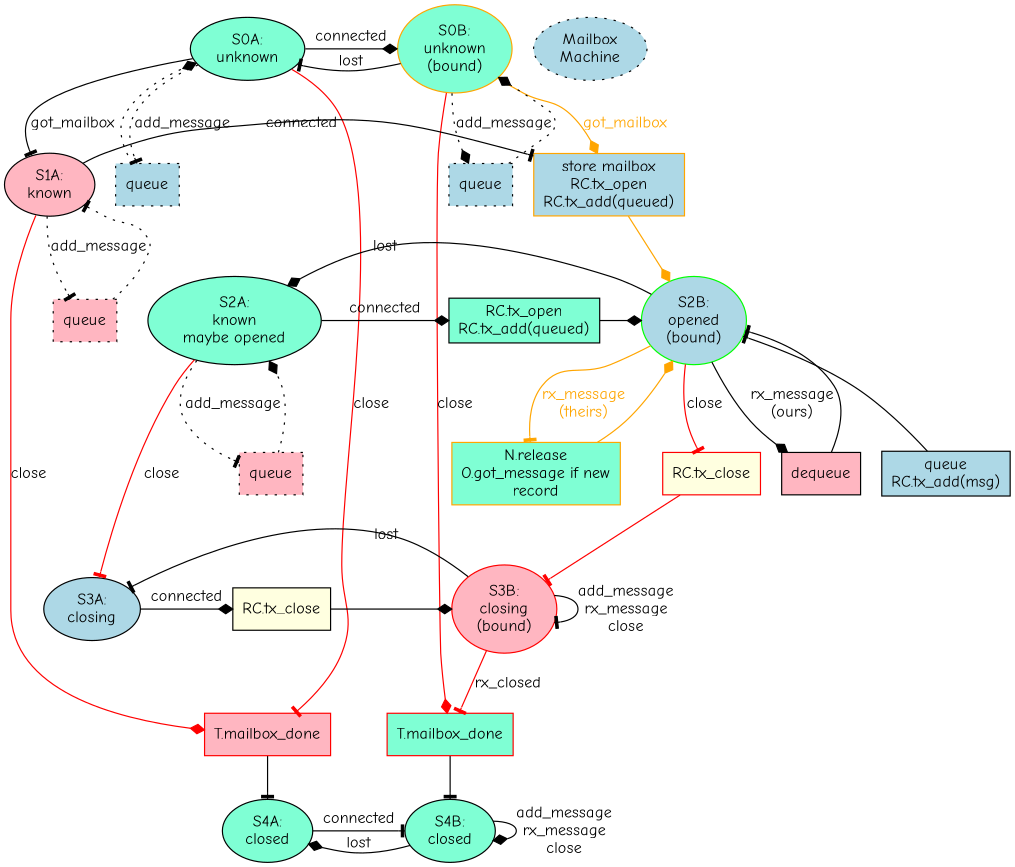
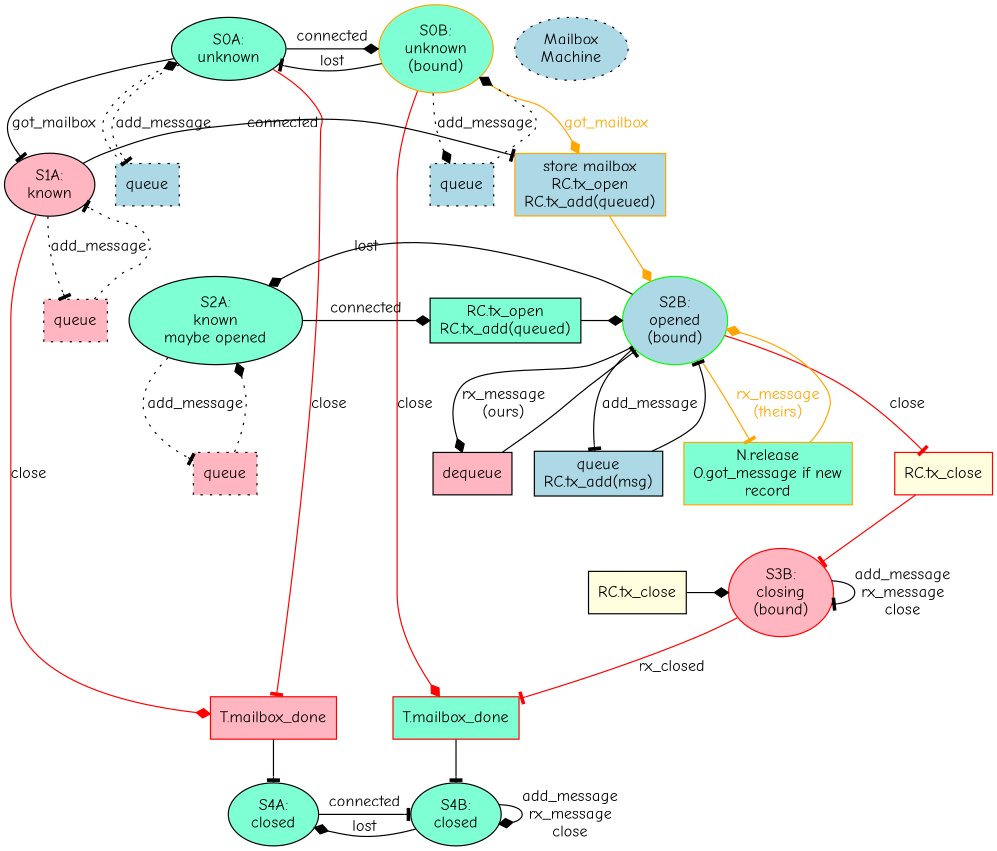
none -> (600, 391)
(92, 609) -> none
